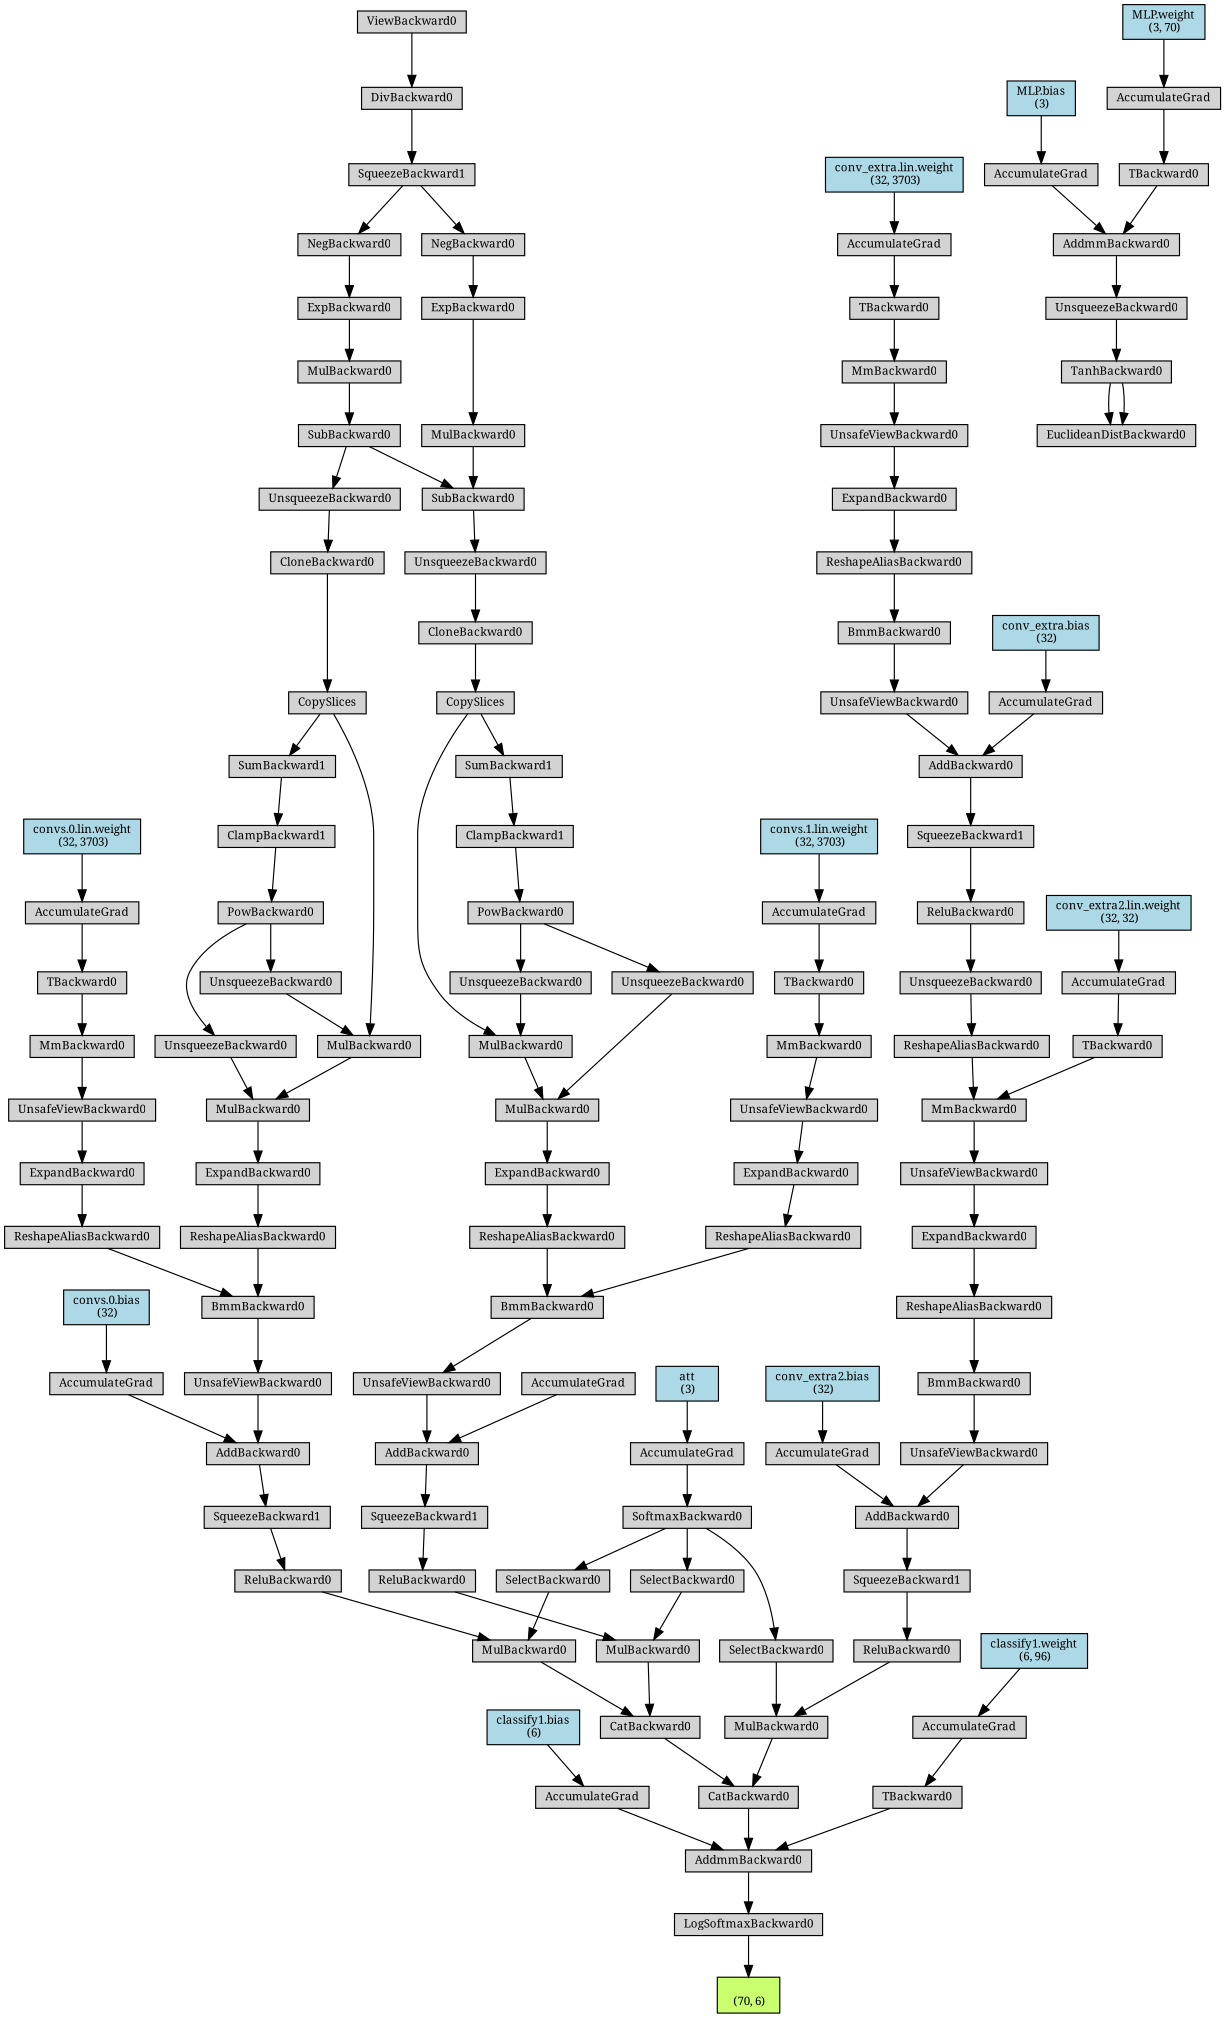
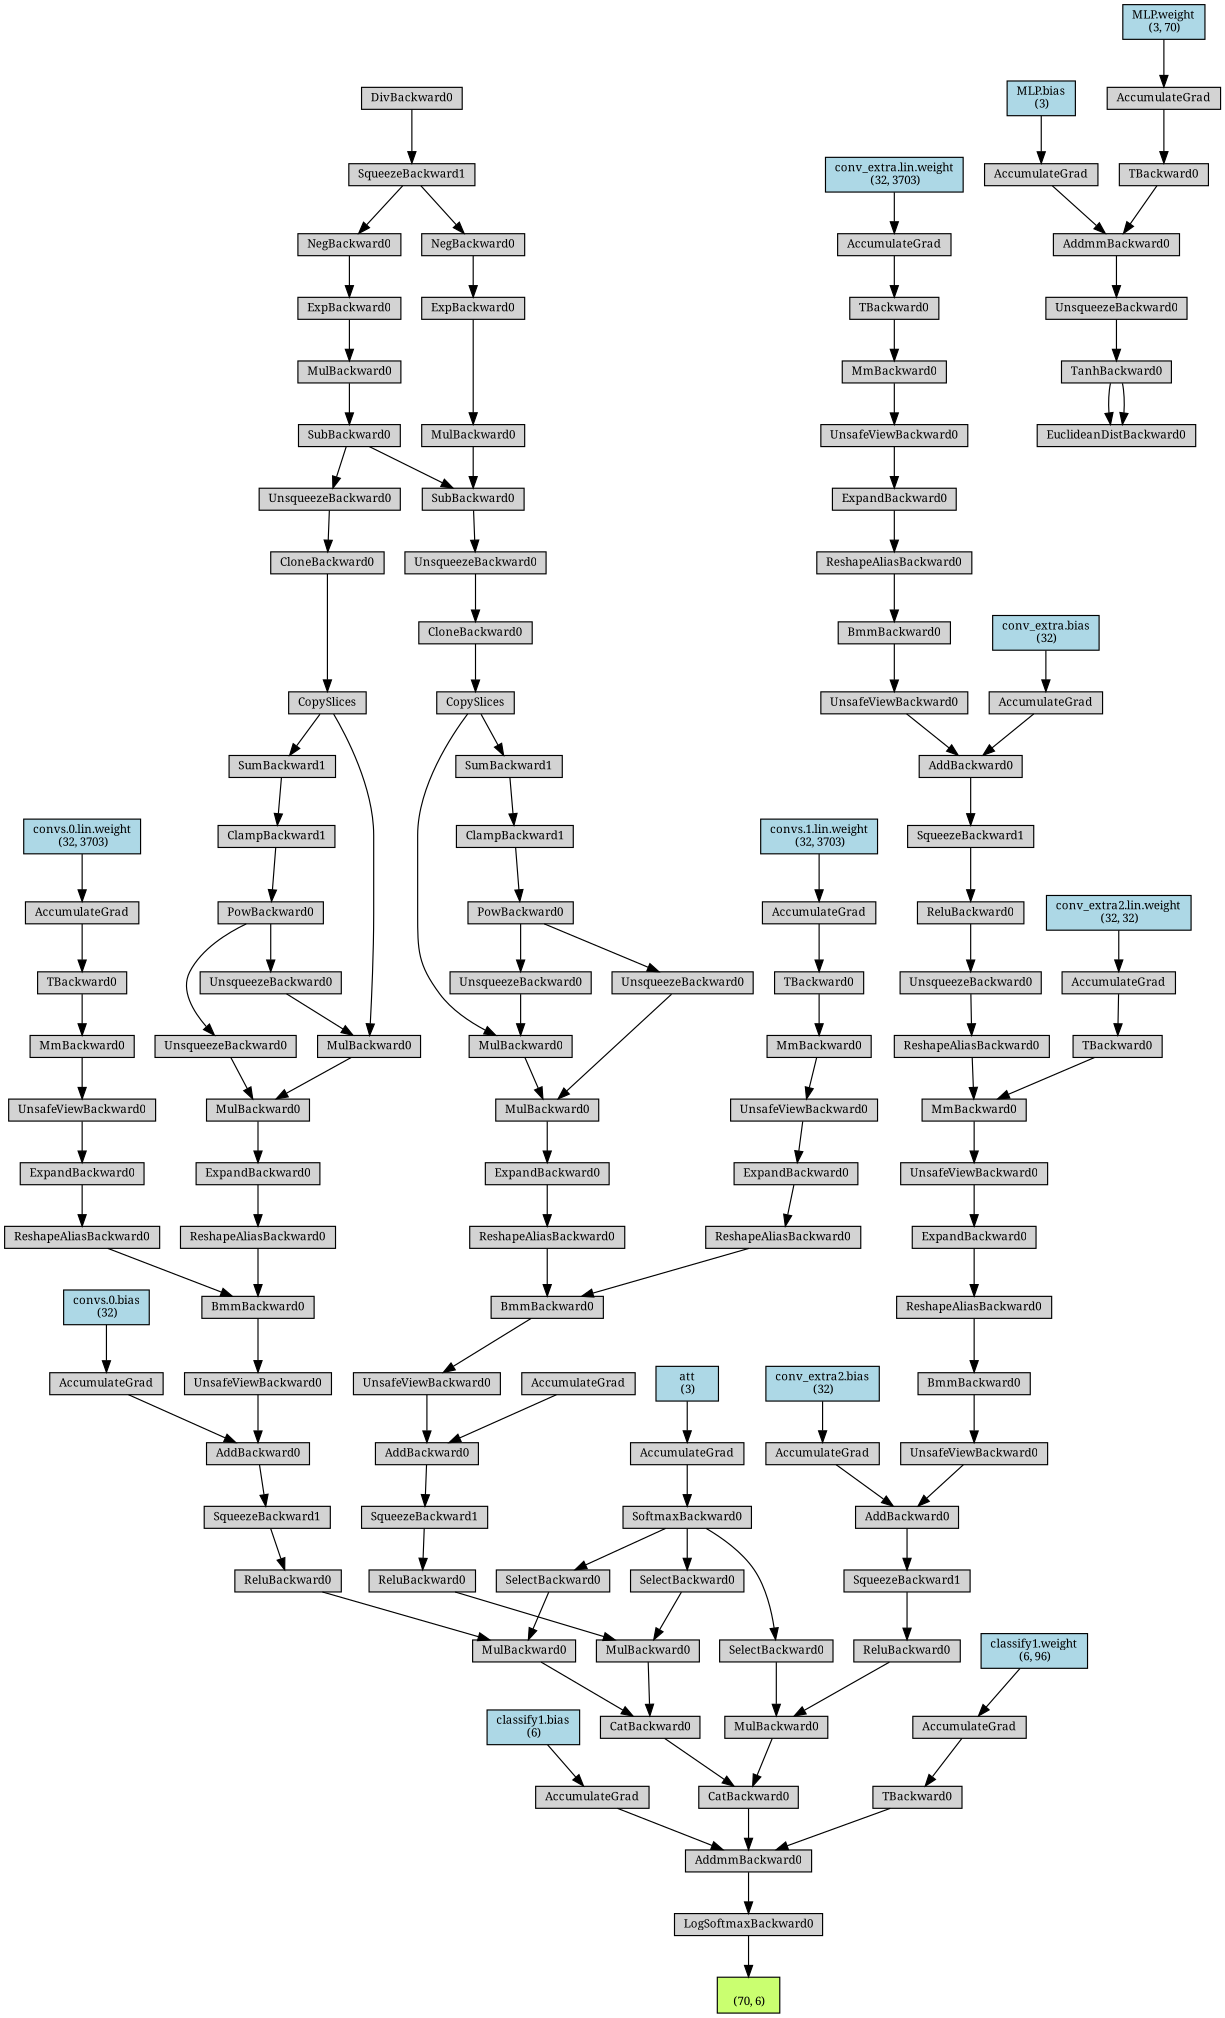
(412, 22) -> none
